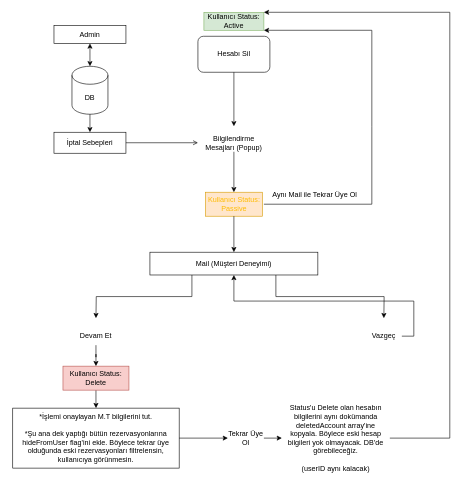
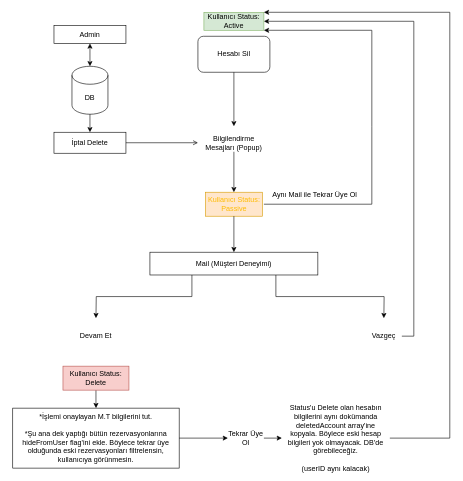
(90, 143) -> (90, 143)
(234, 280) -> (414, 21)
(96, 354) -> none
